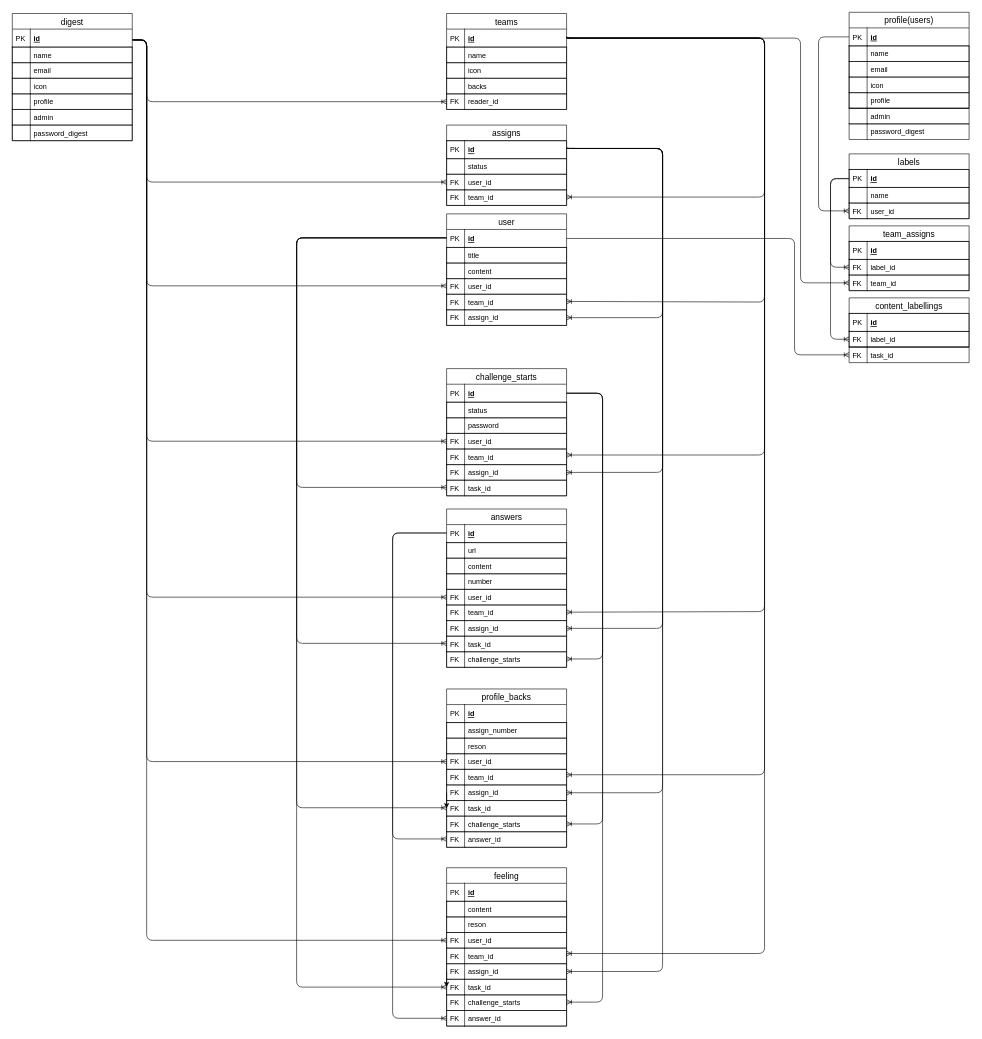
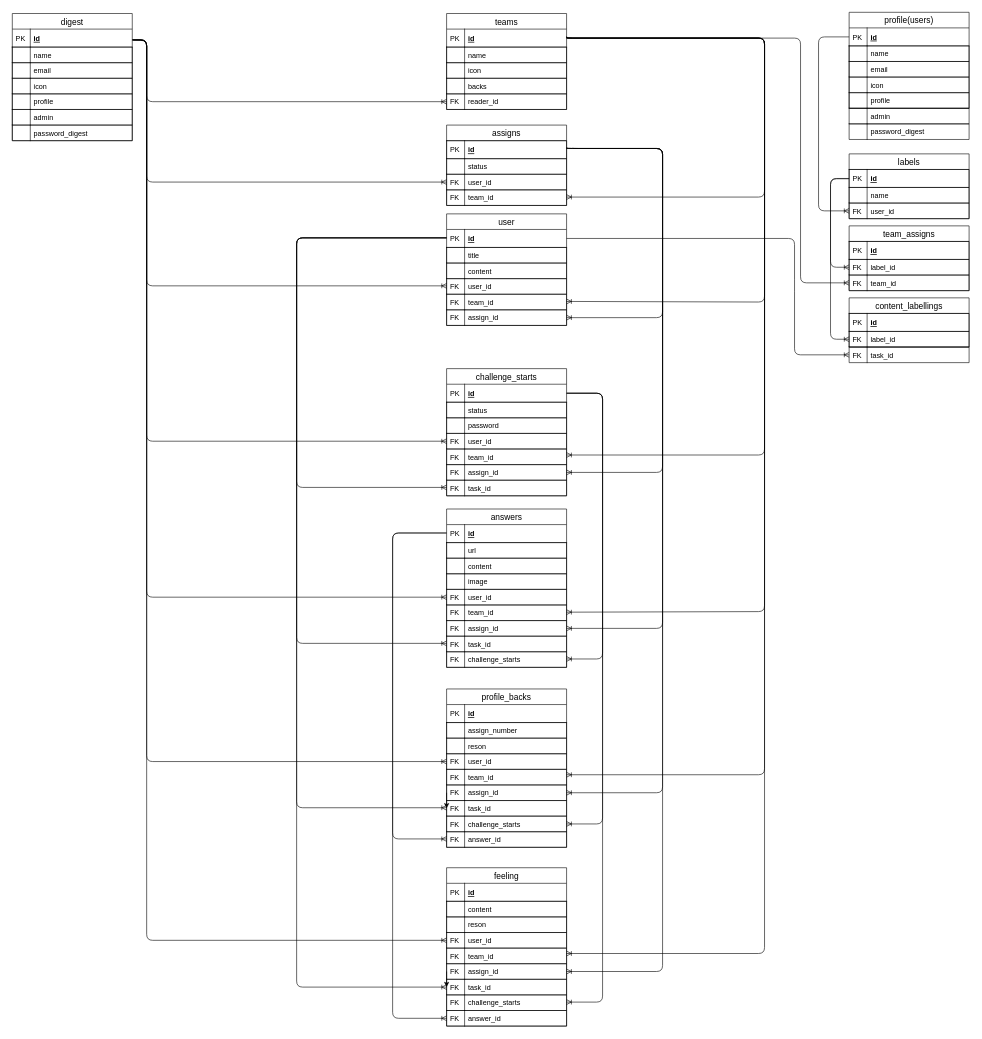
(480, 582) -> (477, 582)
